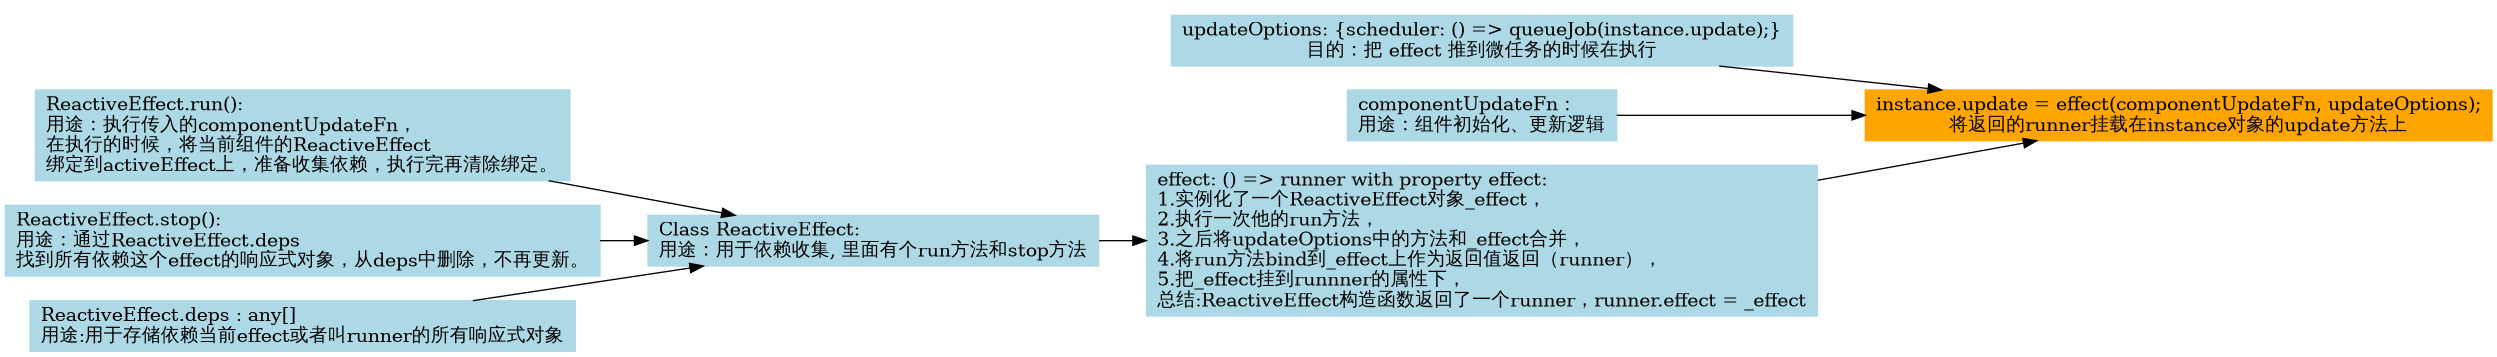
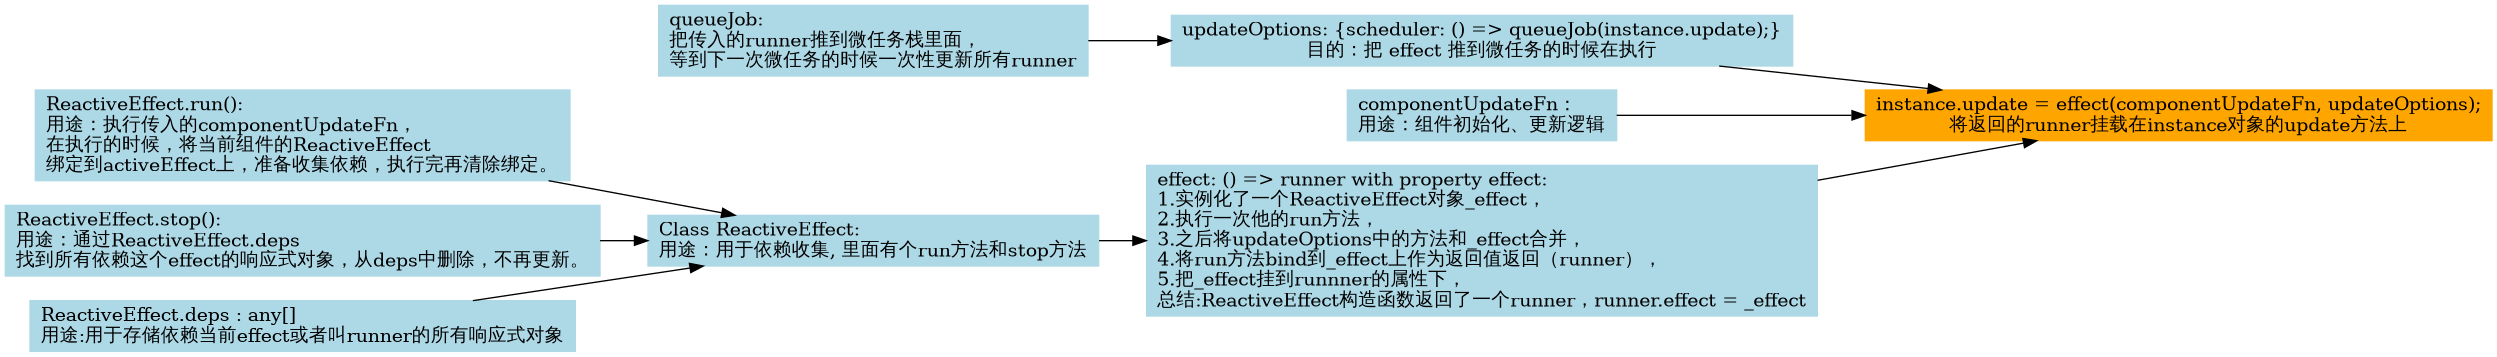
none -> (873, 41)
